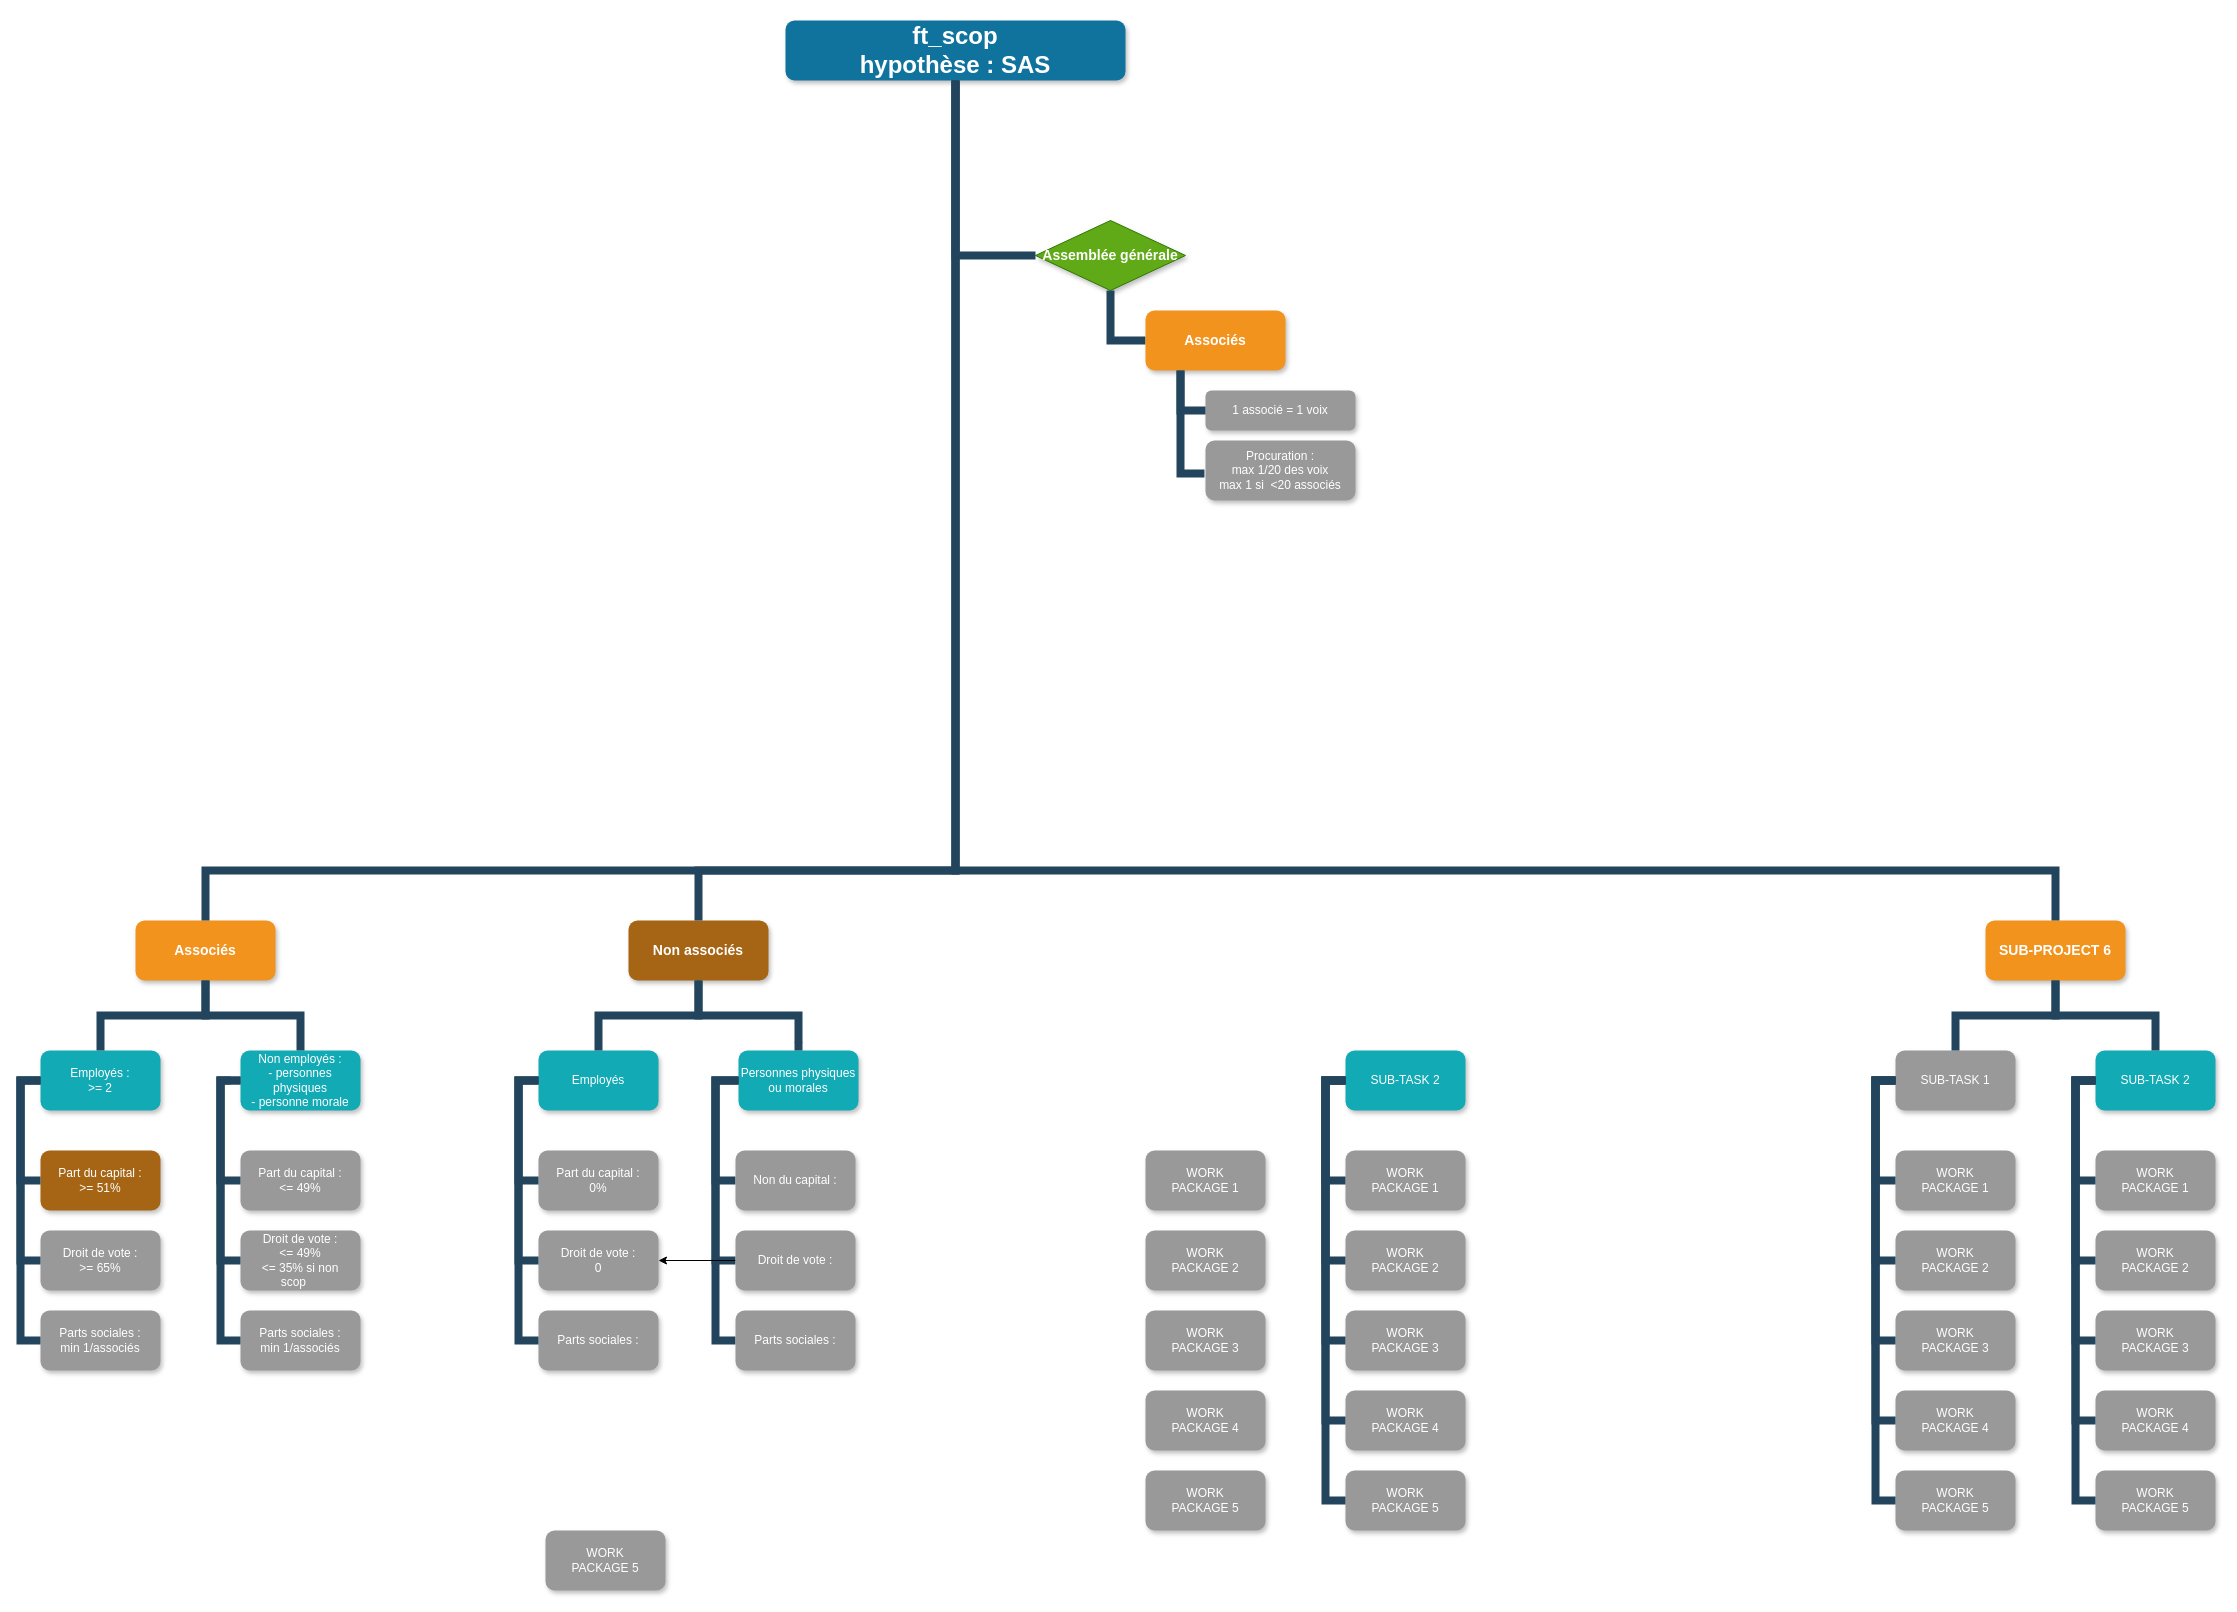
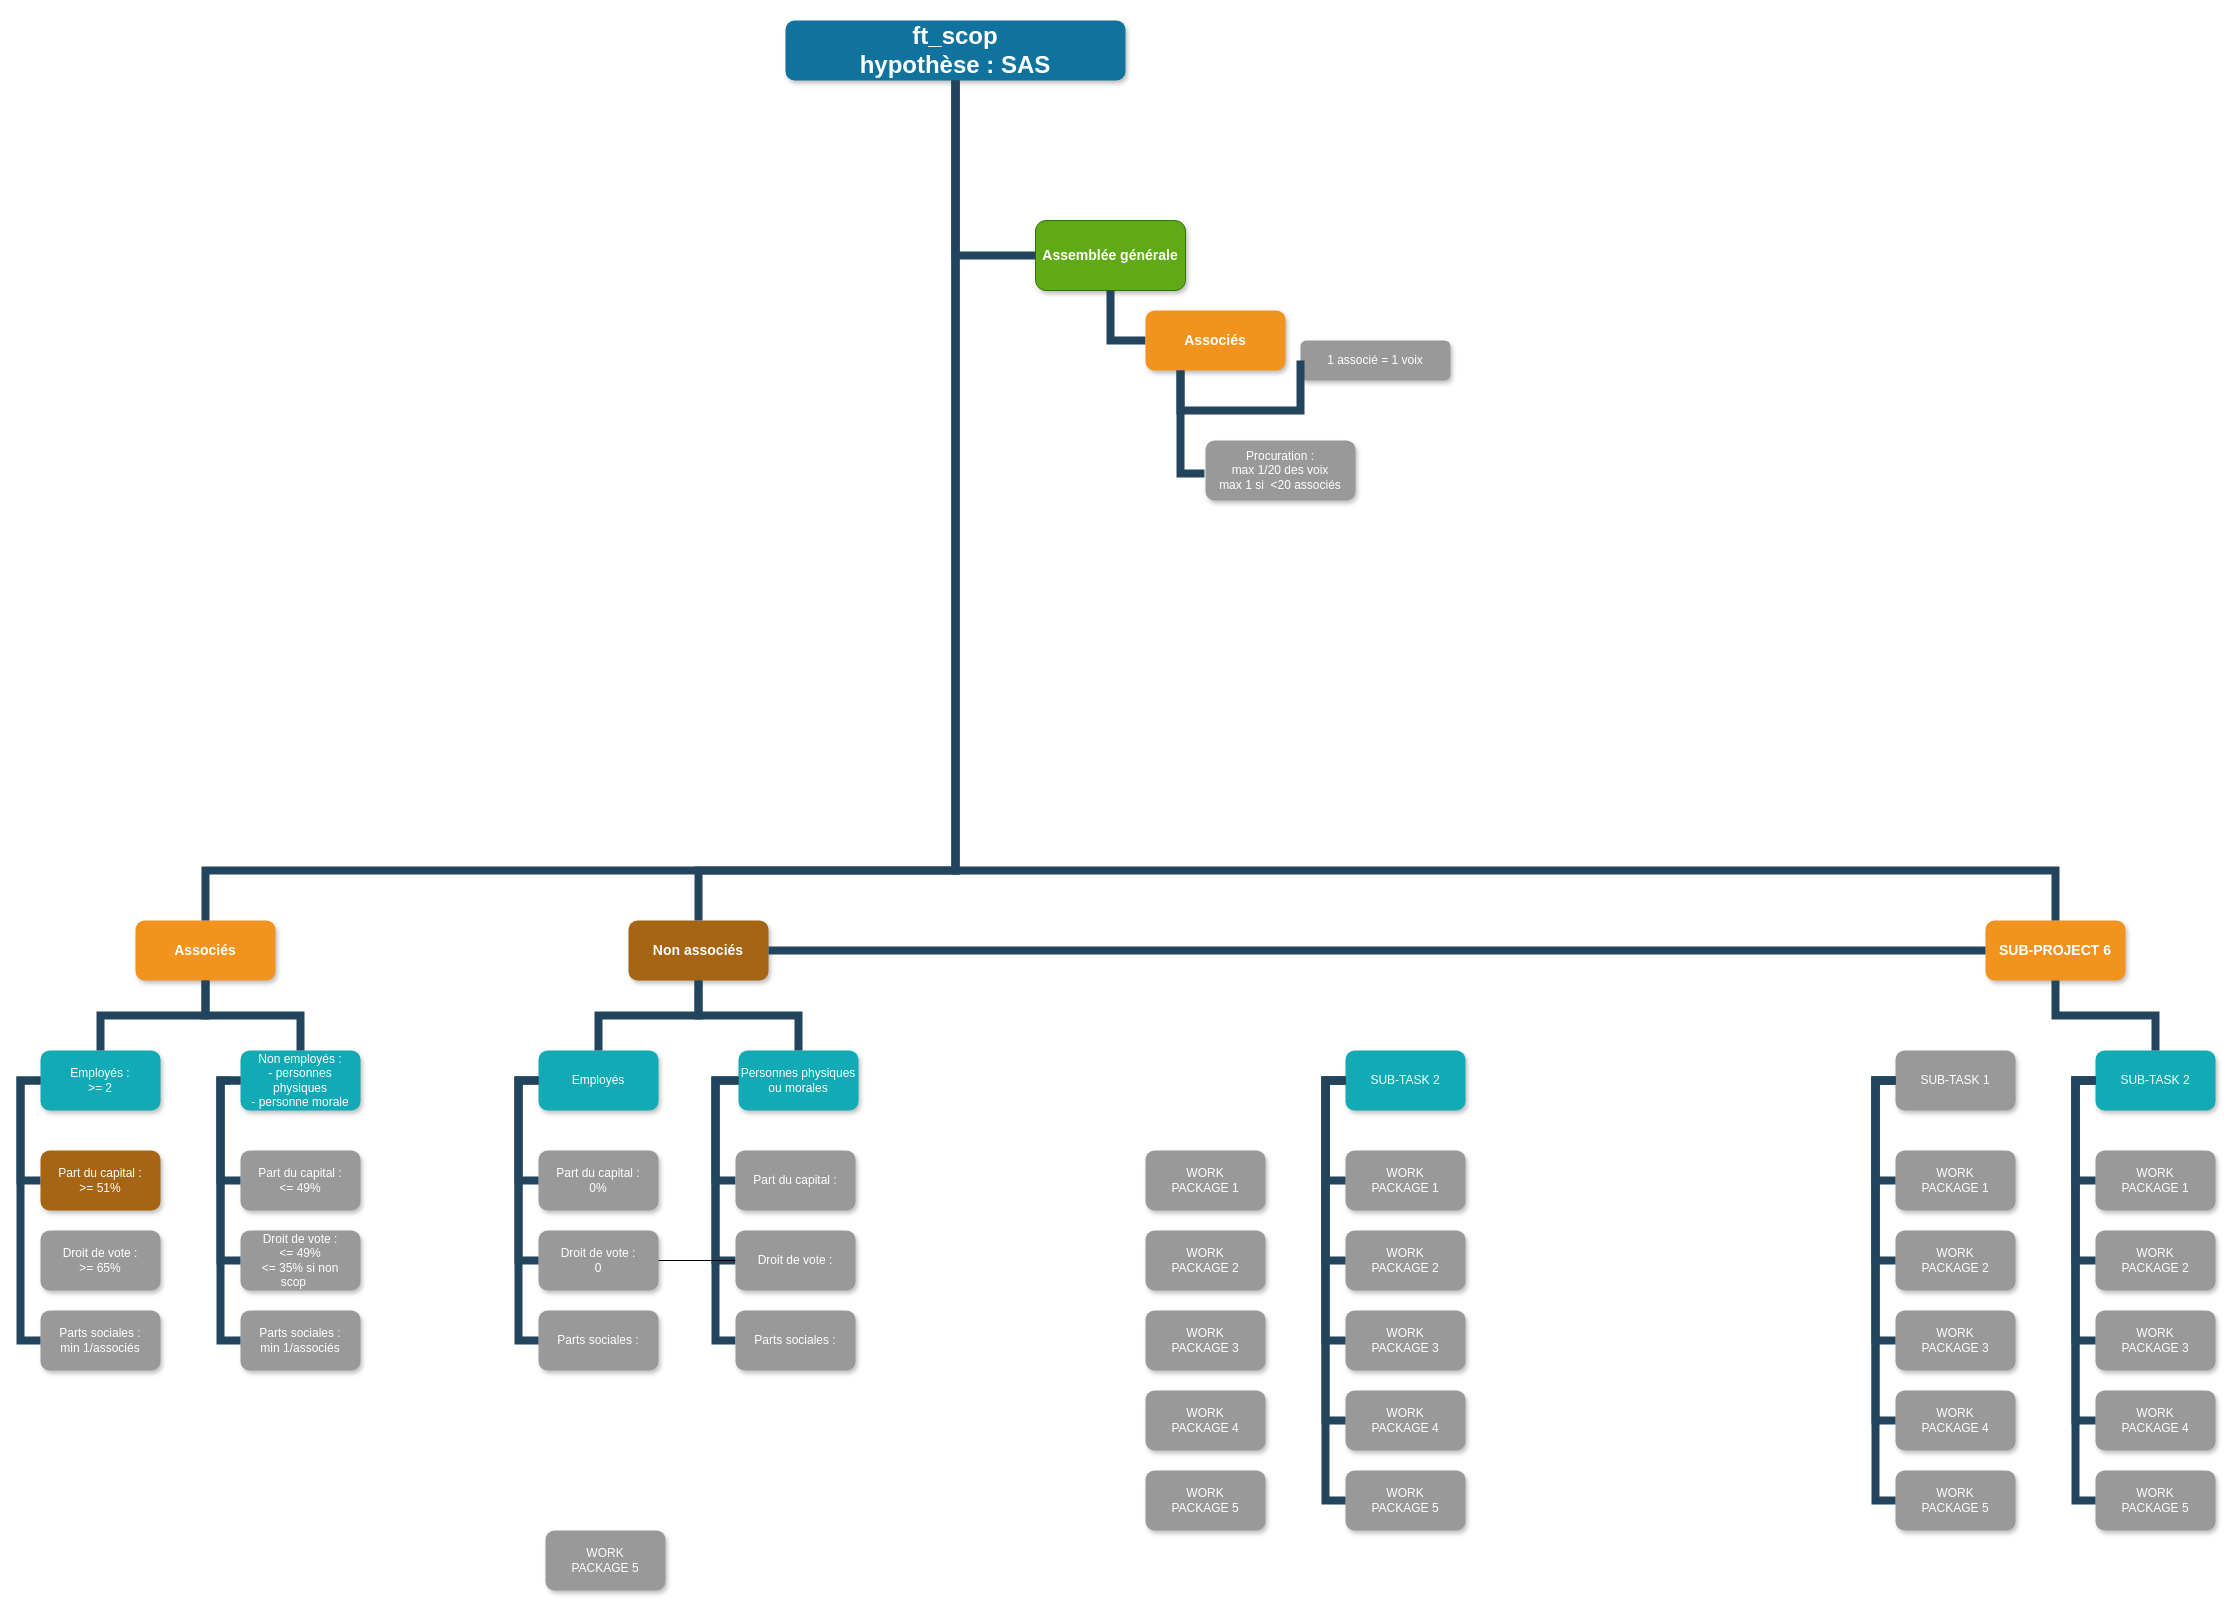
(1111, 256) -> (1111, 256)
(1281, 411) -> (1376, 361)
(1987, 1016) -> (1377, 951)
(796, 1181) -> (796, 1181)
(32, 1261) -> none
(666, 1261) -> (664, 1261)
